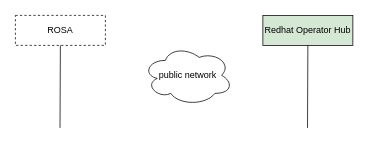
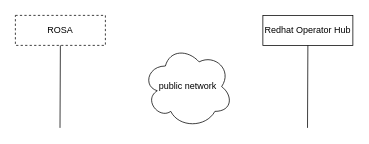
(308, 30) -> (308, 30)
(188, 75) -> (188, 87)
